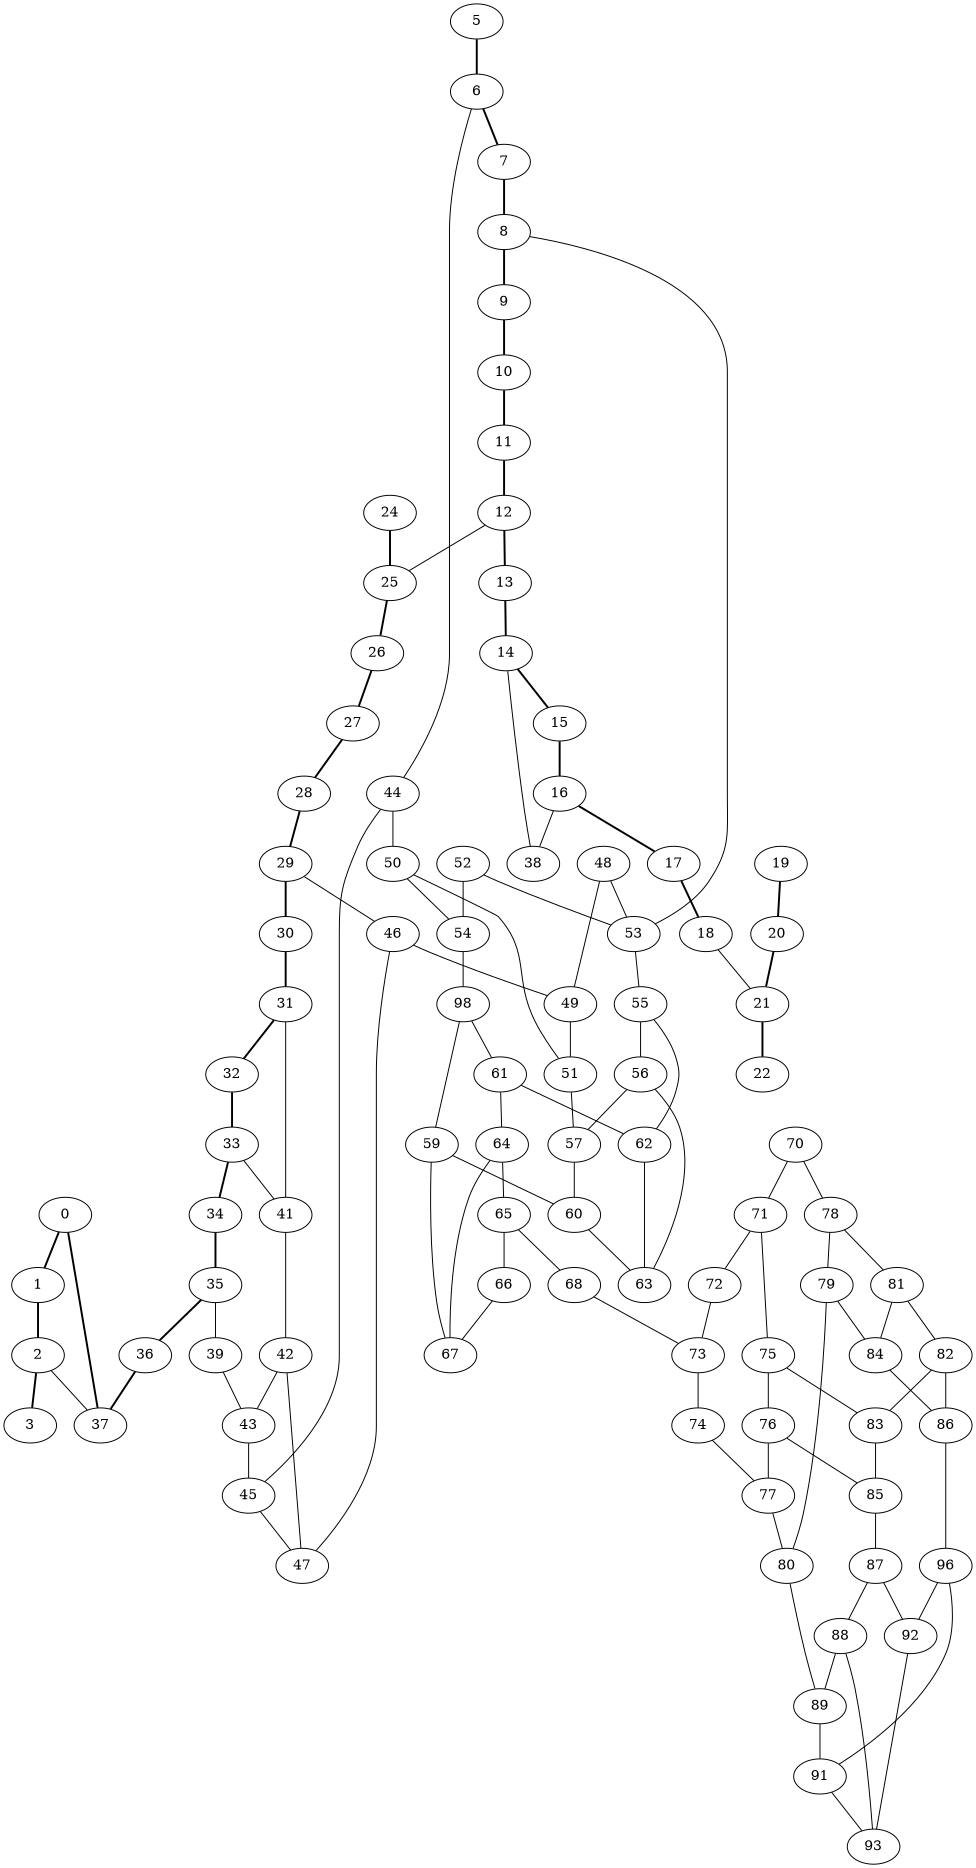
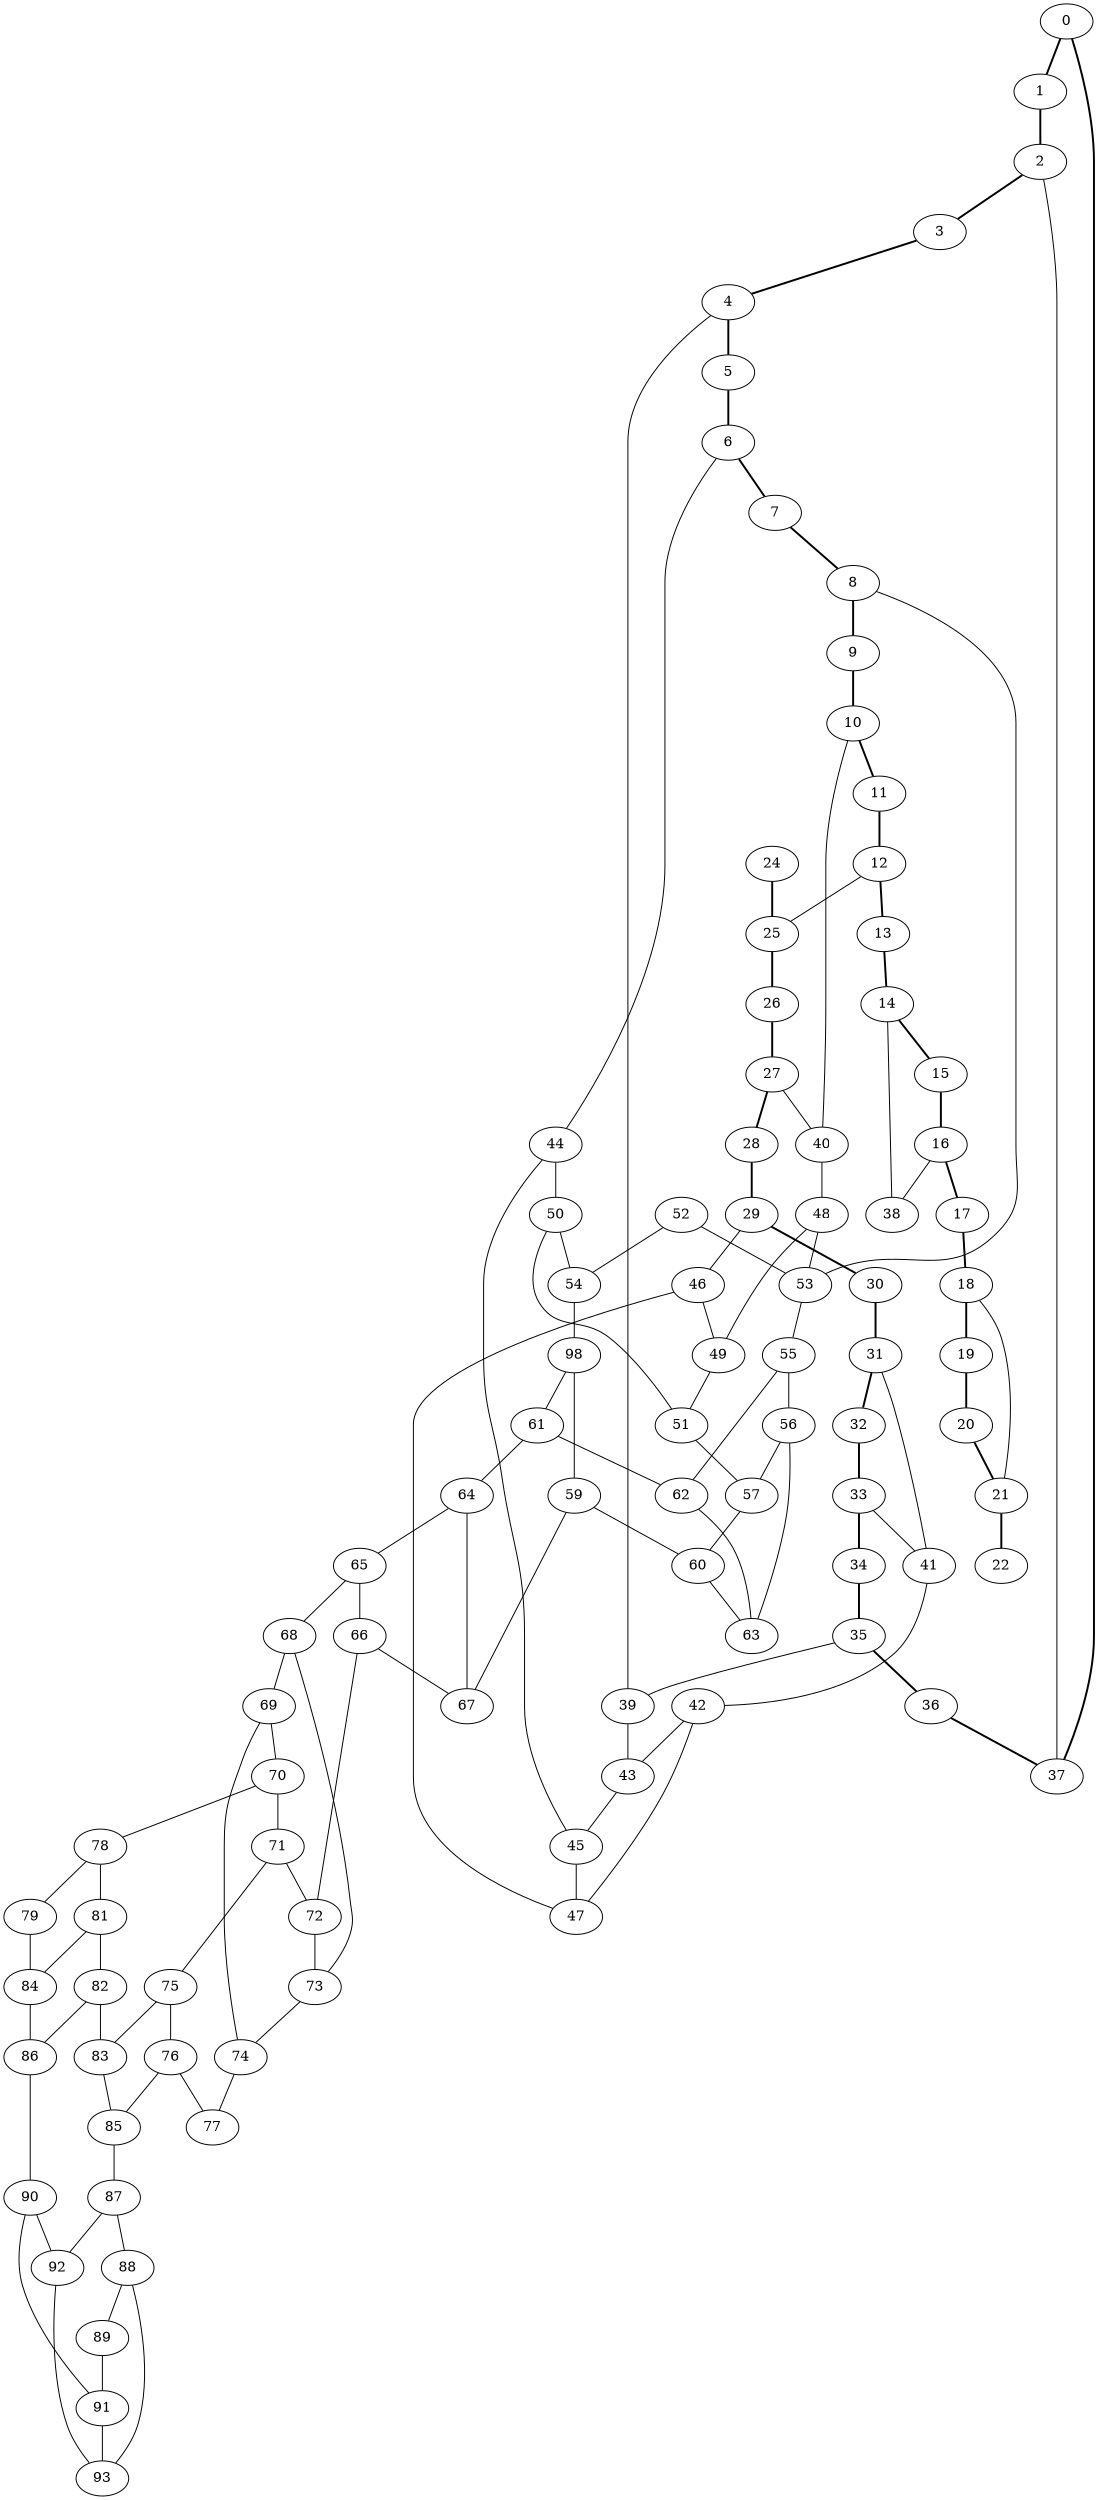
none -> (728, 302)
none -> (822, 1145)
none -> (966, 1320)
(787, 1566) -> none
(946, 1566) -> (30, 2198)
none -> (269, 1706)
none -> (337, 1776)
